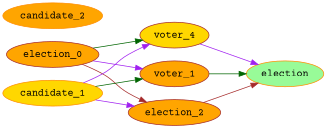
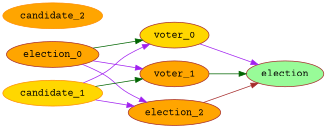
(174, 35) -> (174, 35)
(285, 74) -> (285, 74)
(111, 79) -> (111, 79)
